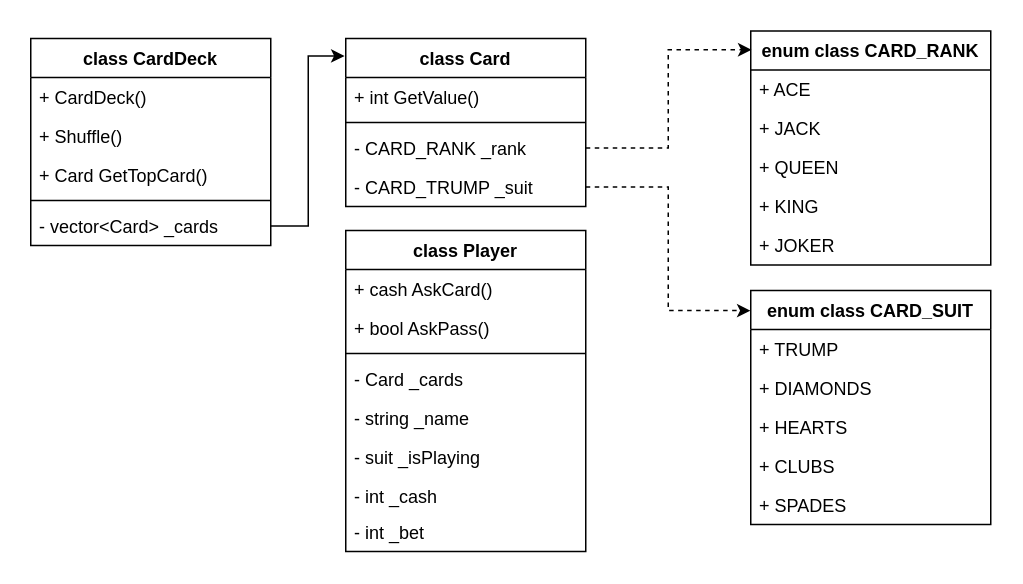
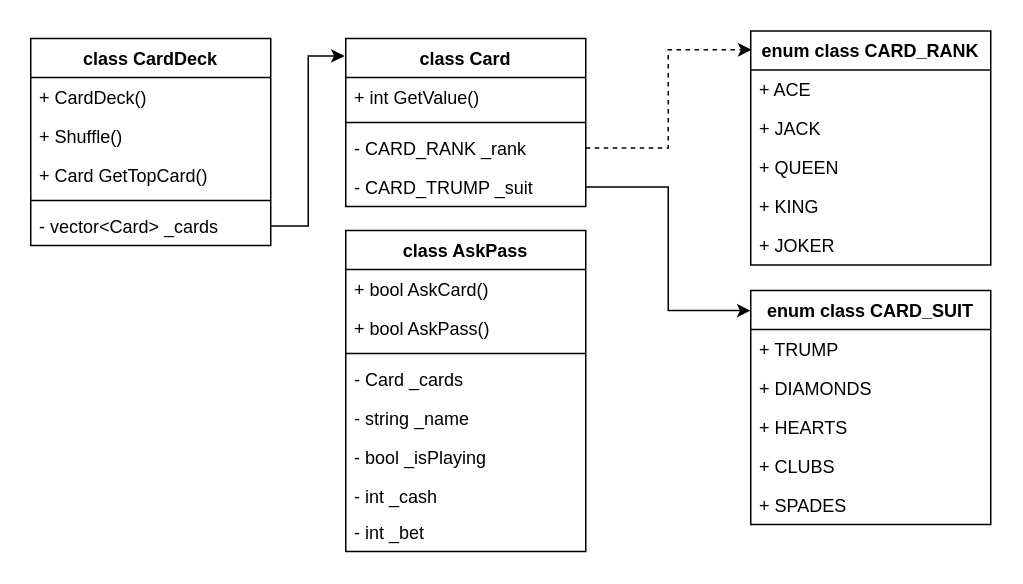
(668, 244) -> (668, 244)
(465, 251) -> (465, 251)
(430, 290) -> (428, 290)
(426, 458) -> (426, 458)
